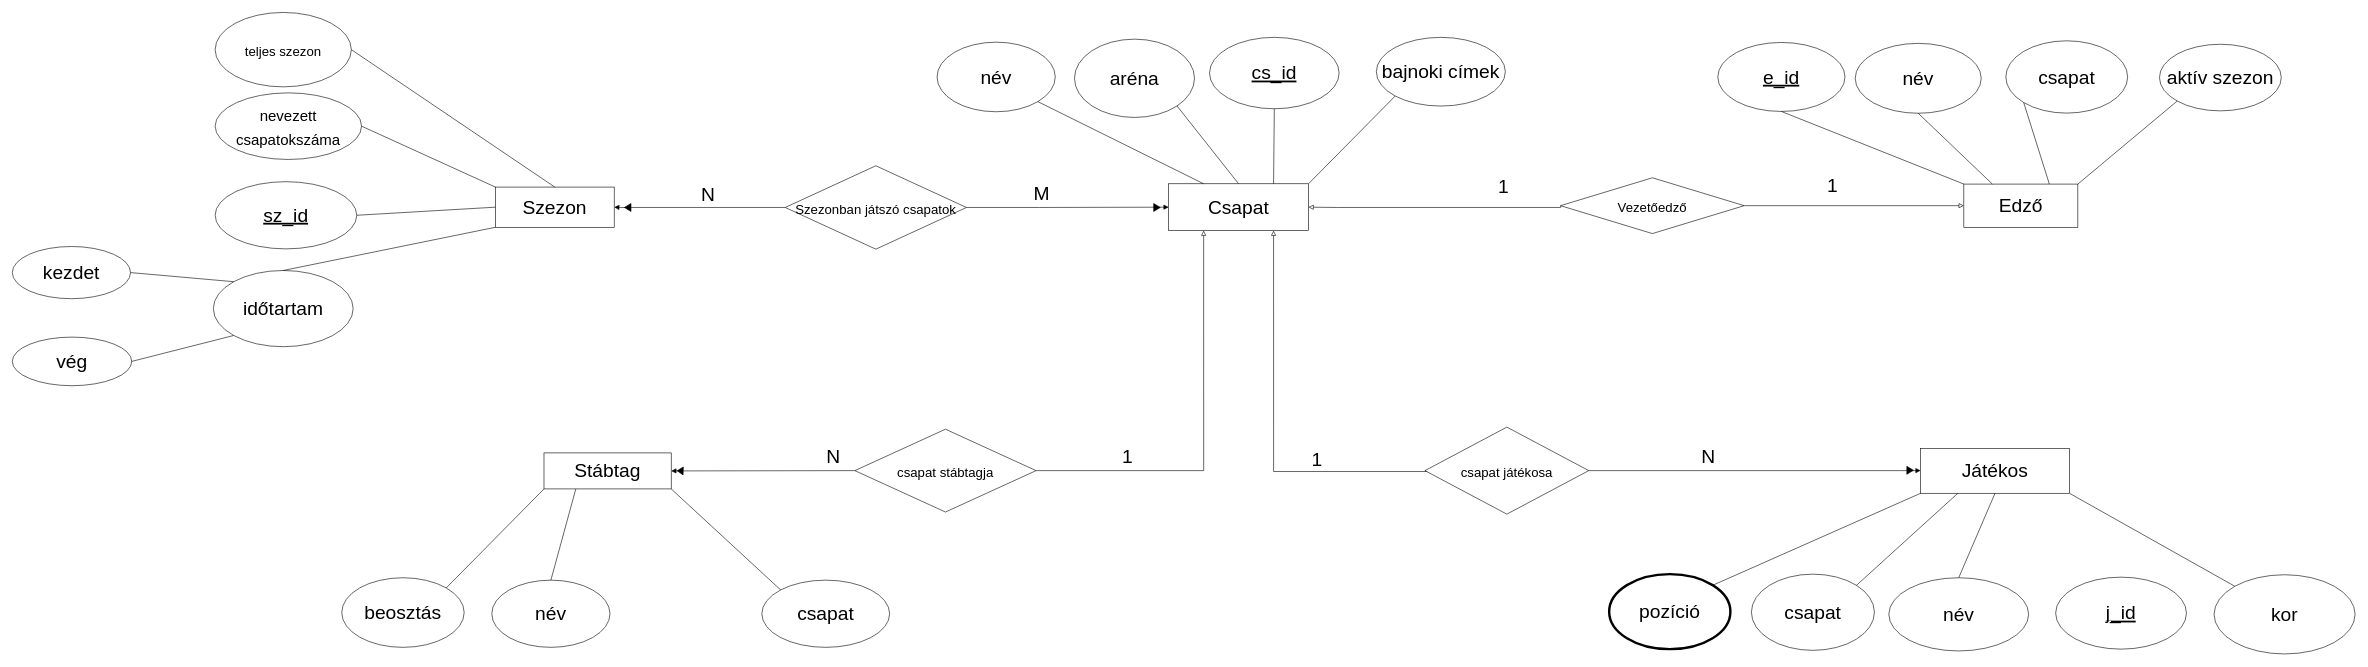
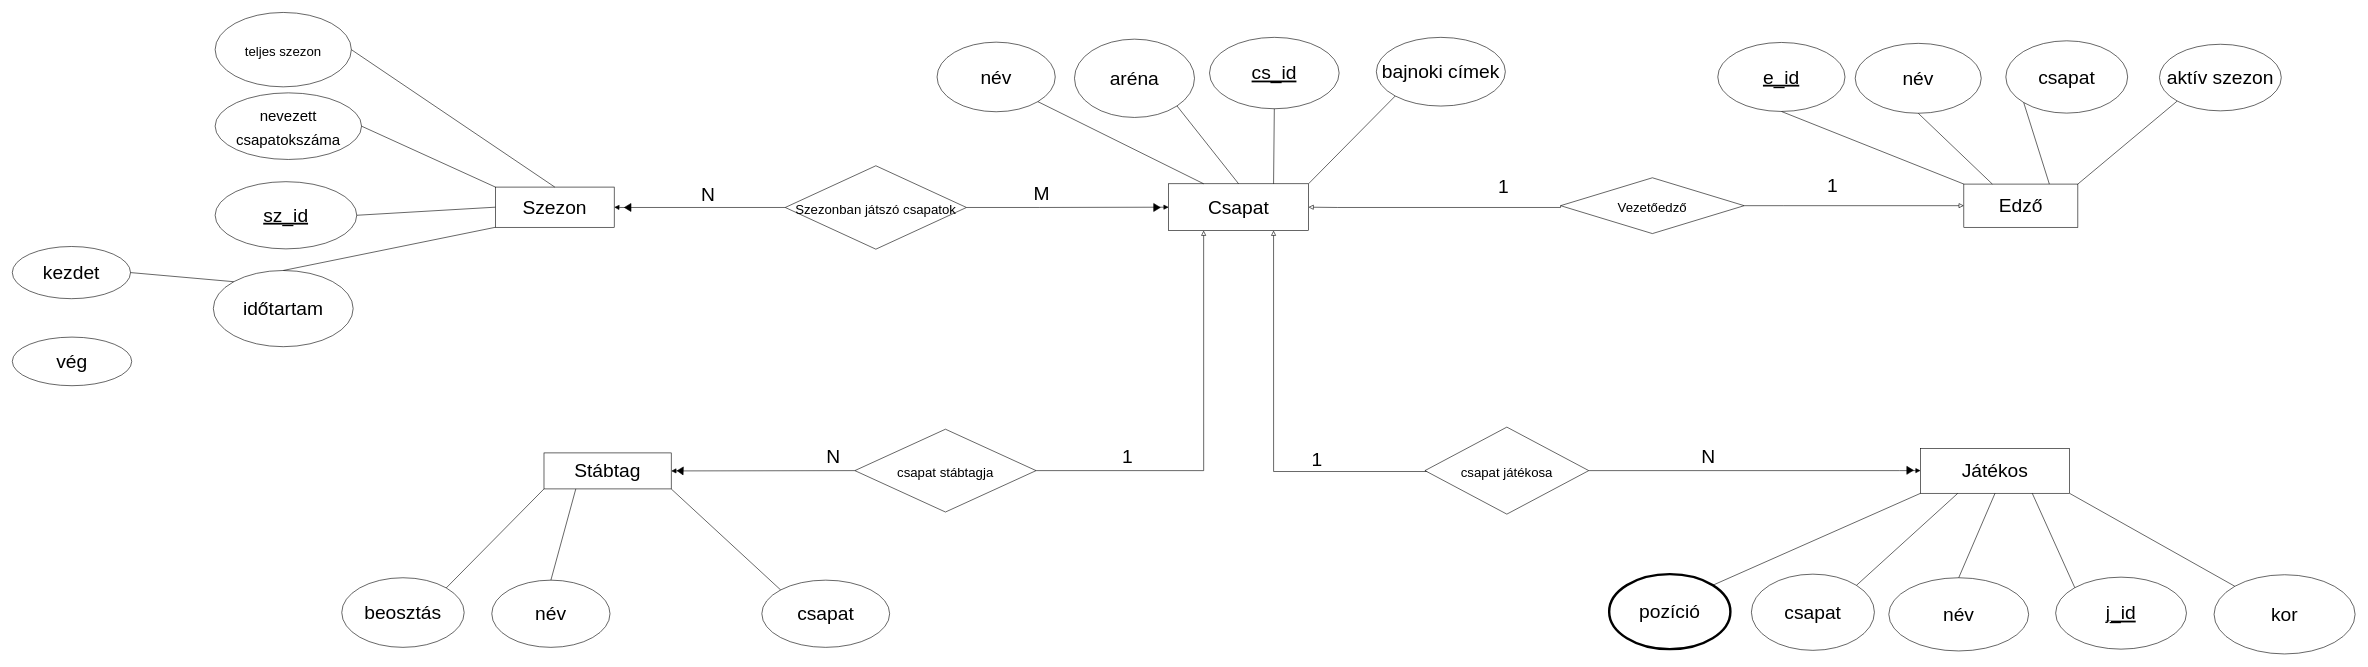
(182, 348) -> none
none -> (2053, 540)
